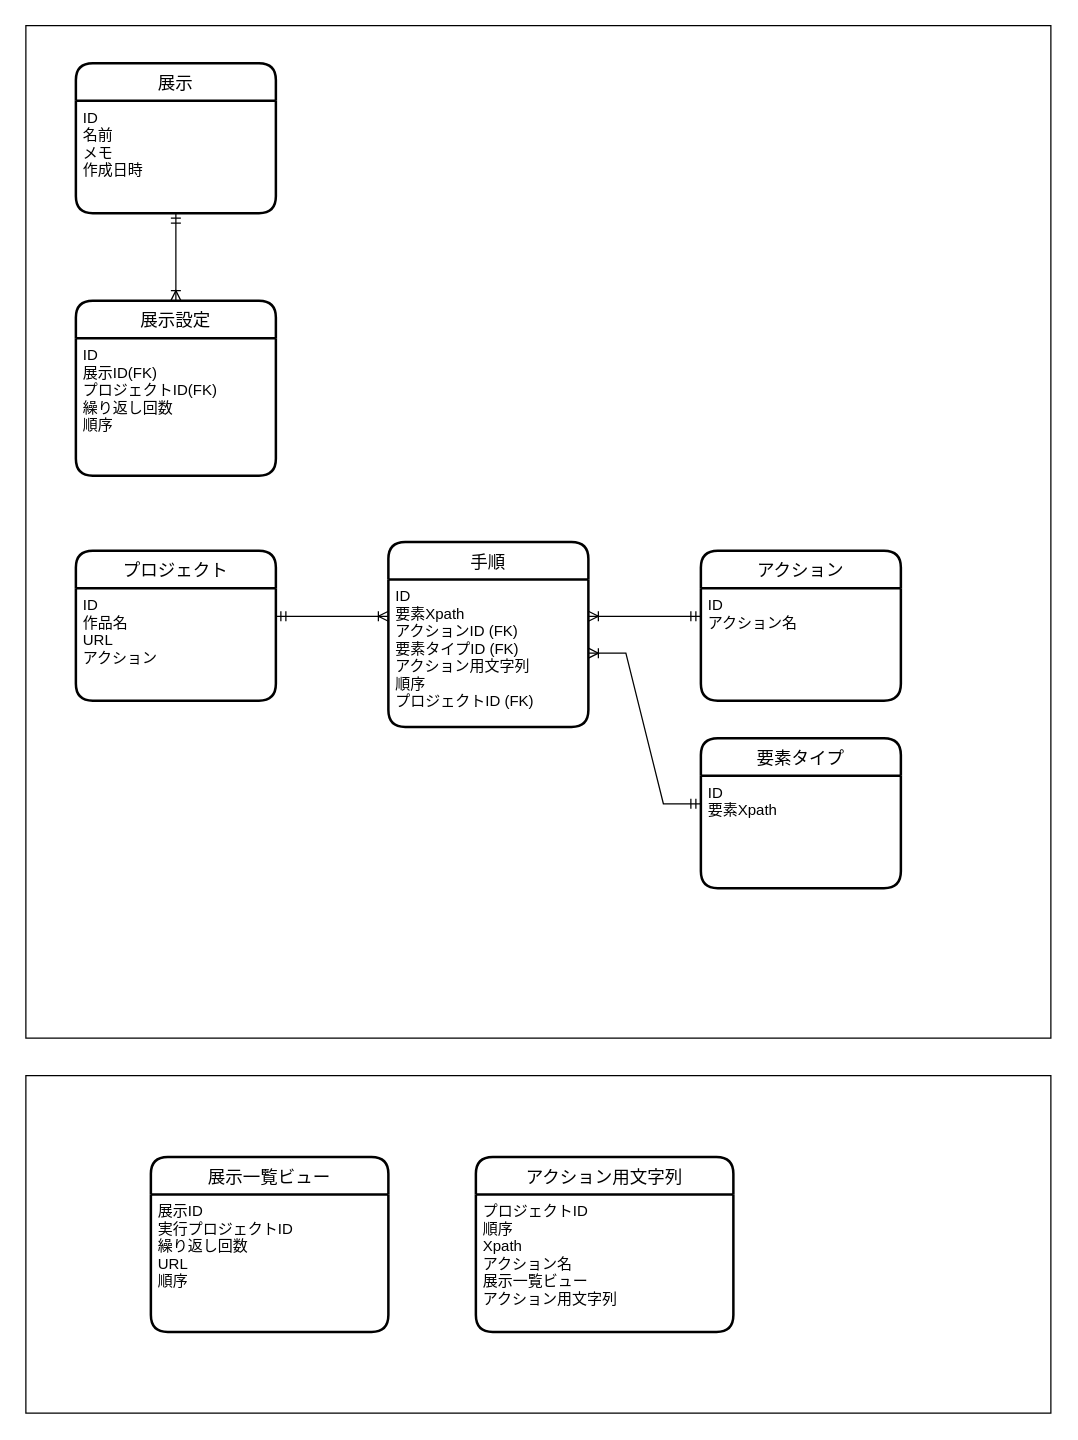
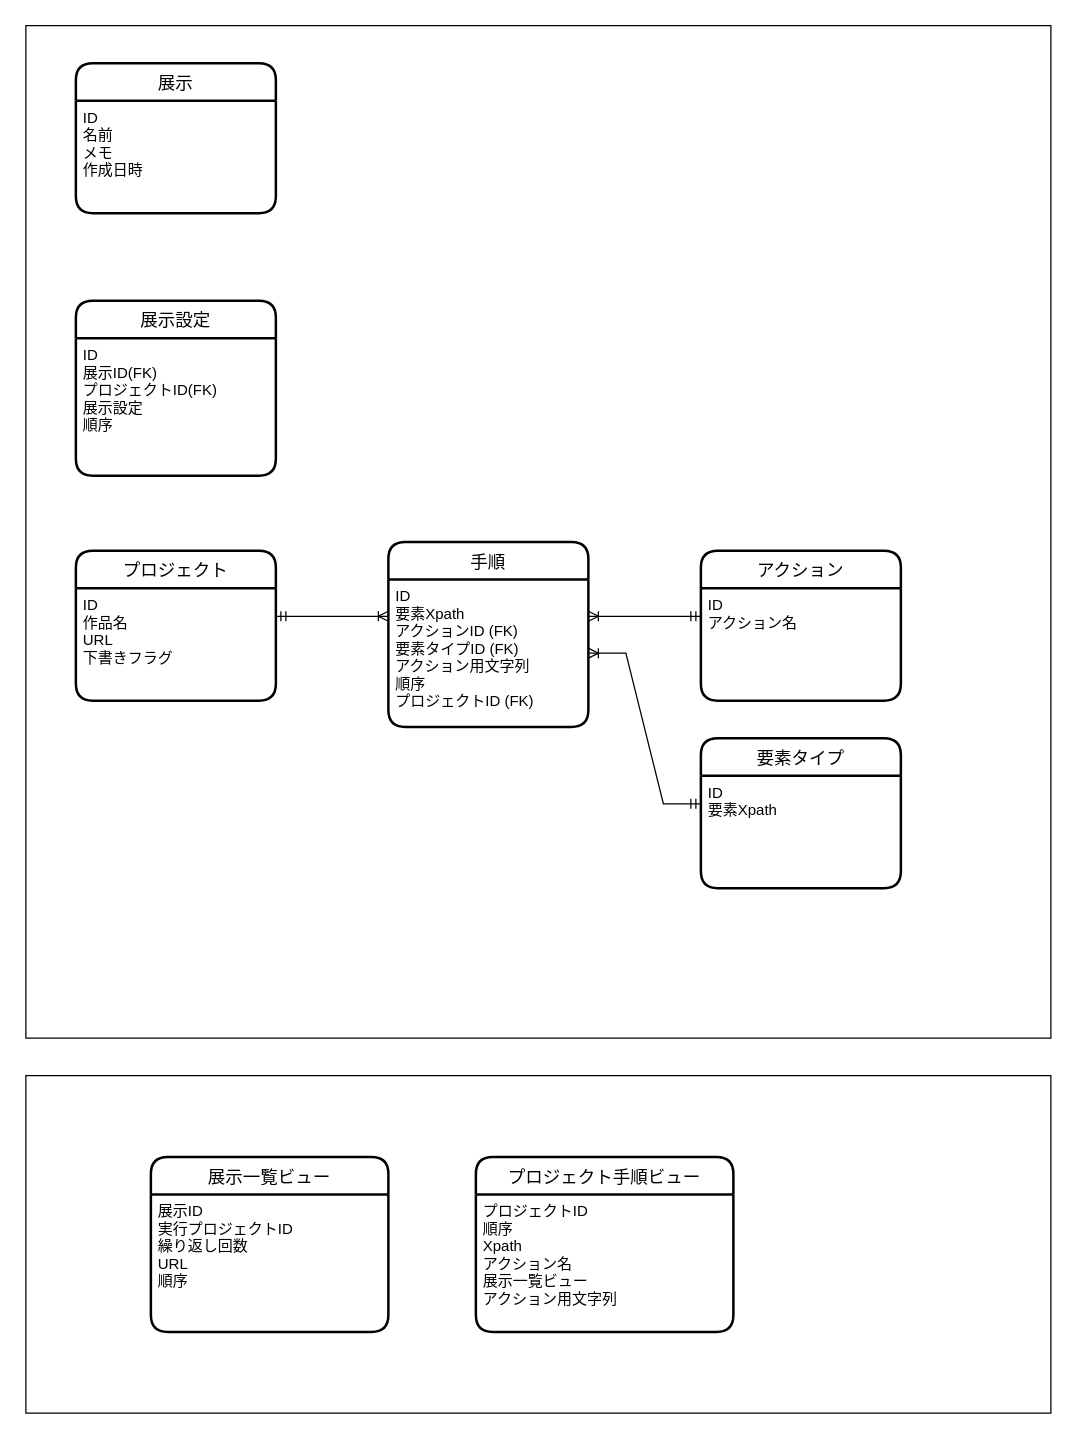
(176, 257) -> none
(91, 355) -> (91, 355)
(91, 605) -> (91, 605)
(604, 1177) -> (604, 1177)
